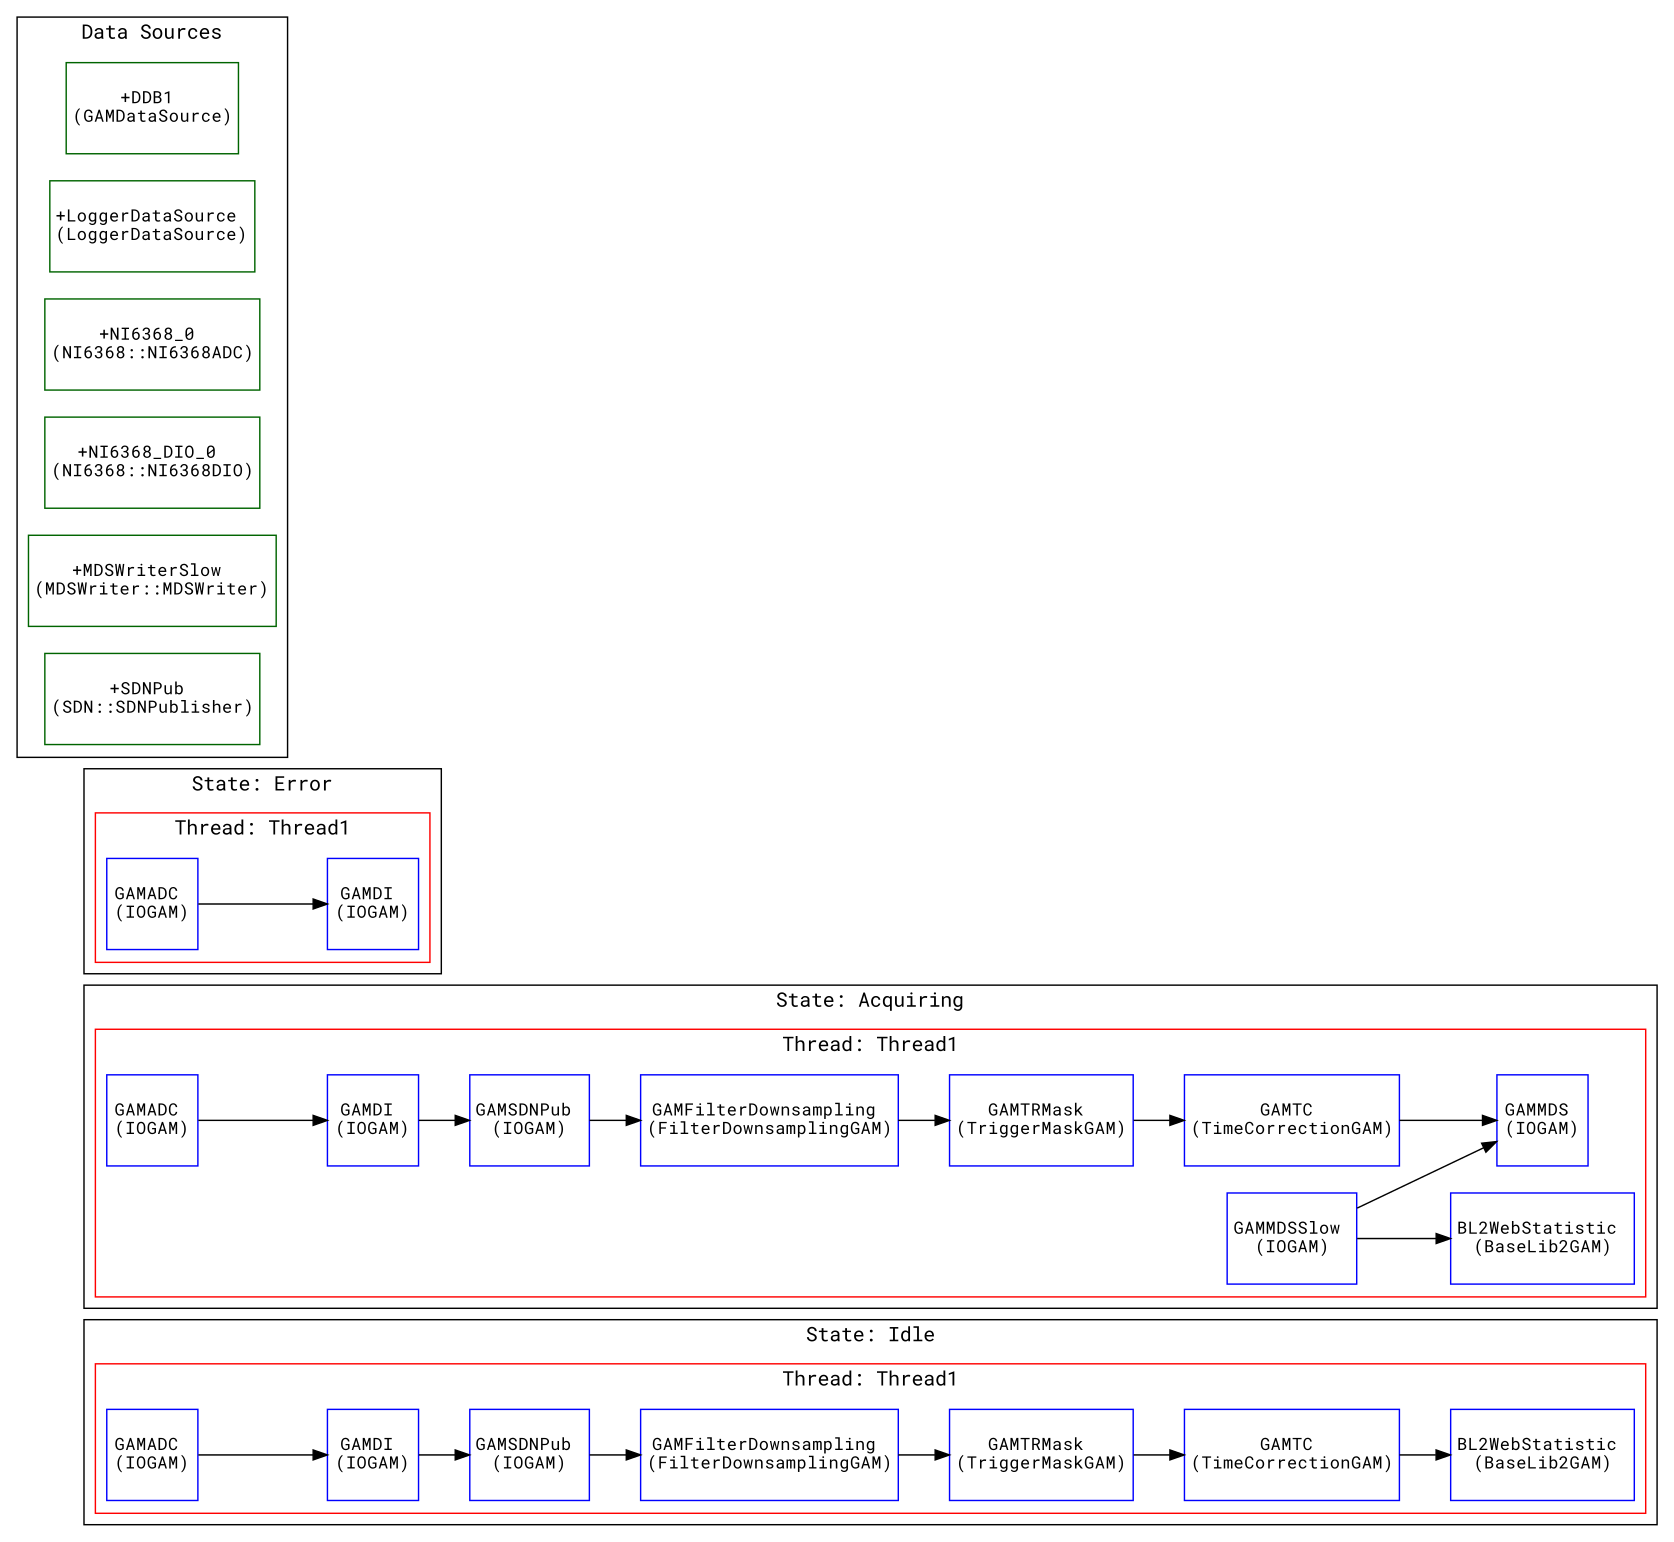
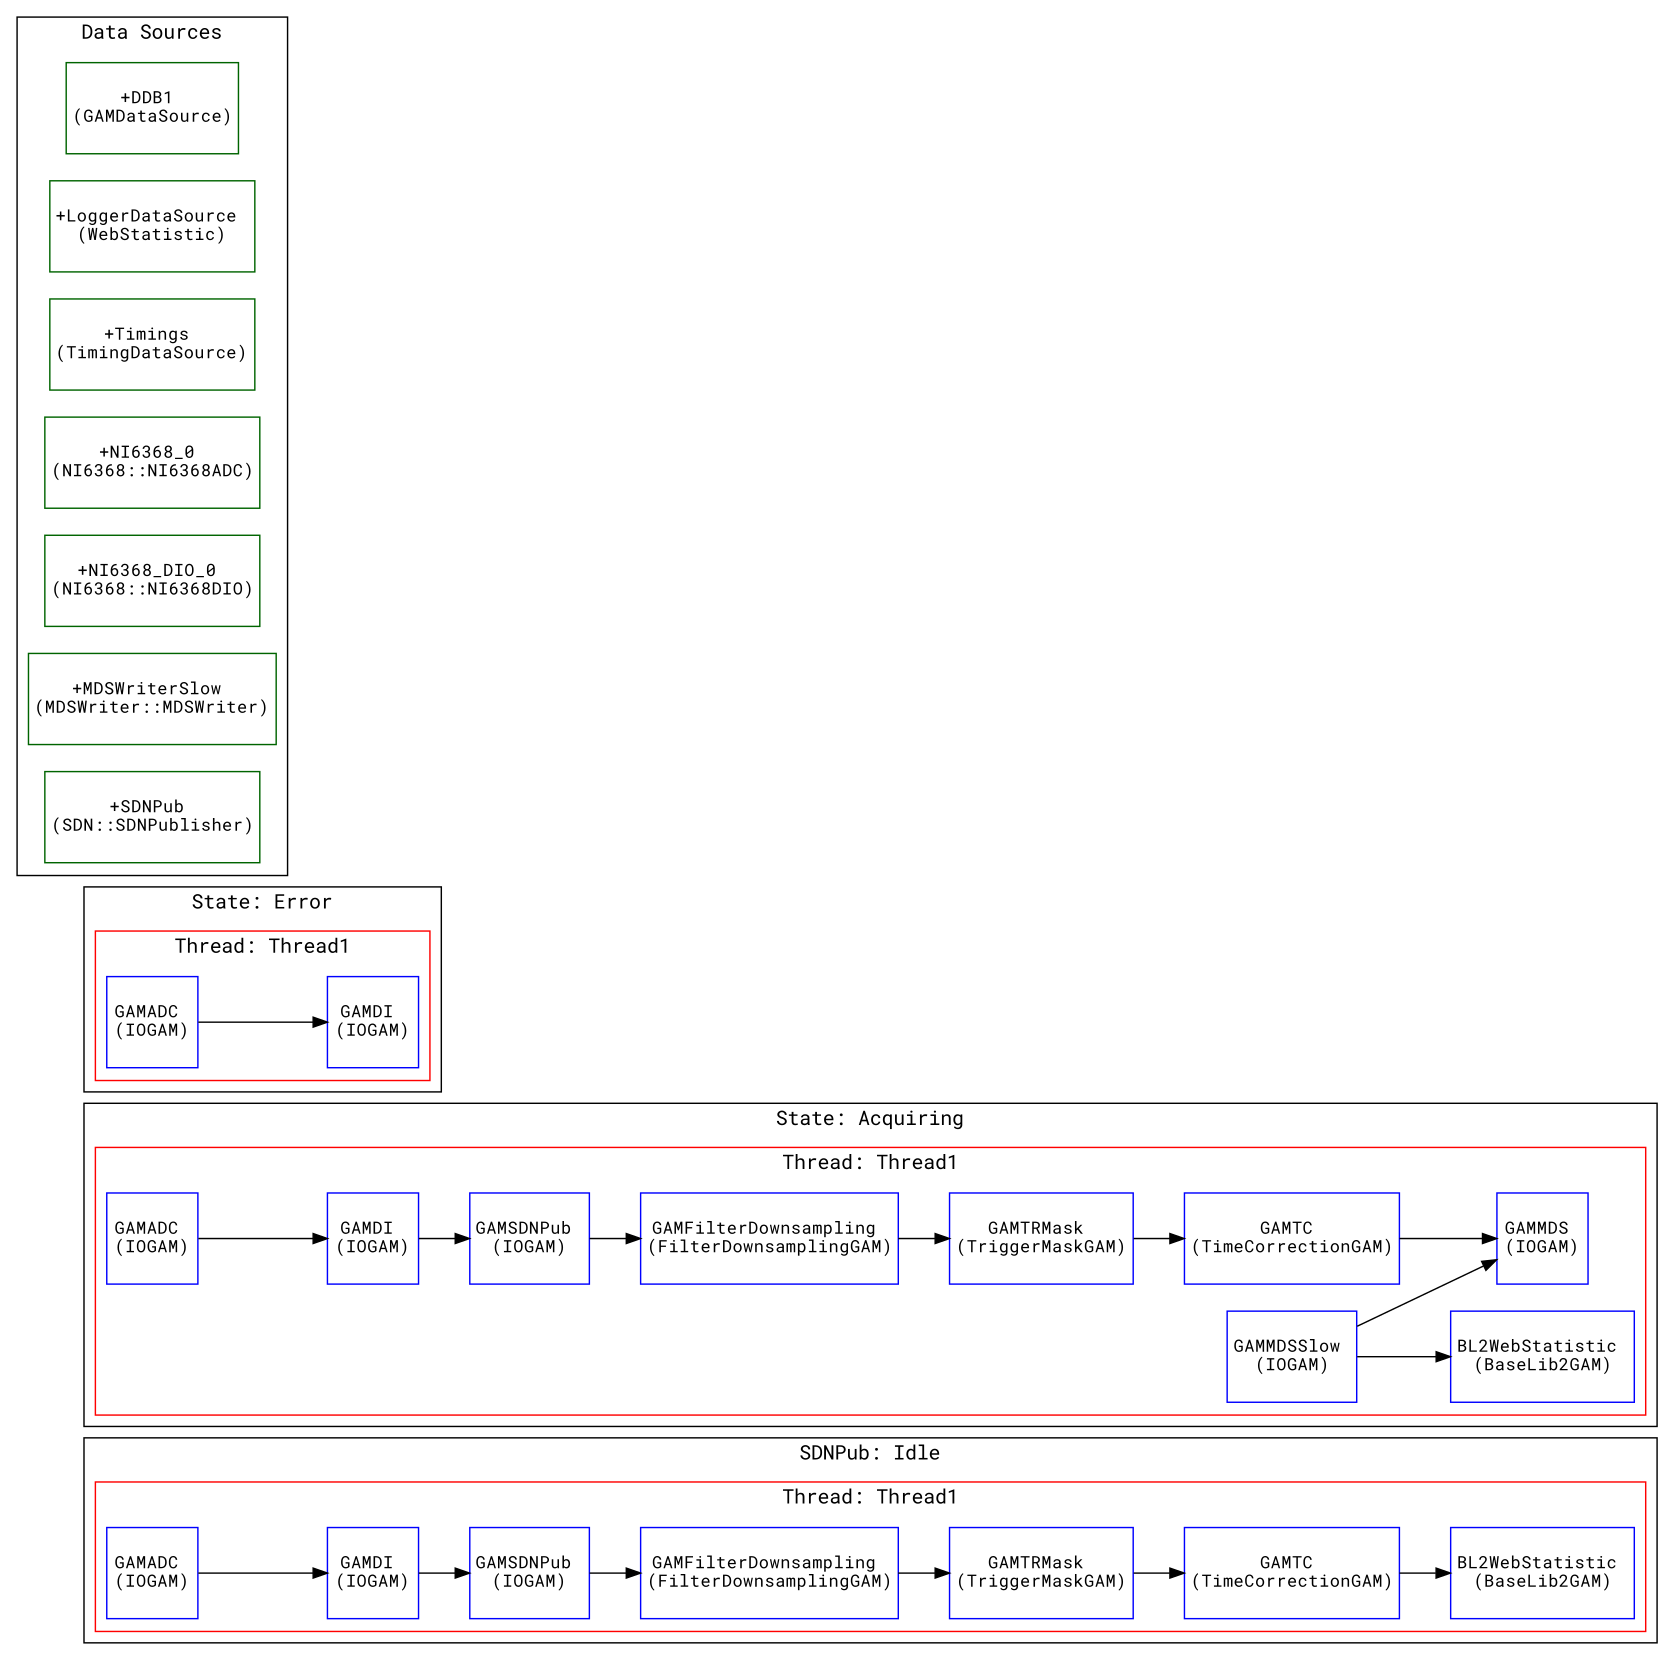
(152, 235) -> (152, 235)
none -> (152, 345)
(871, 1336) -> (871, 1454)
